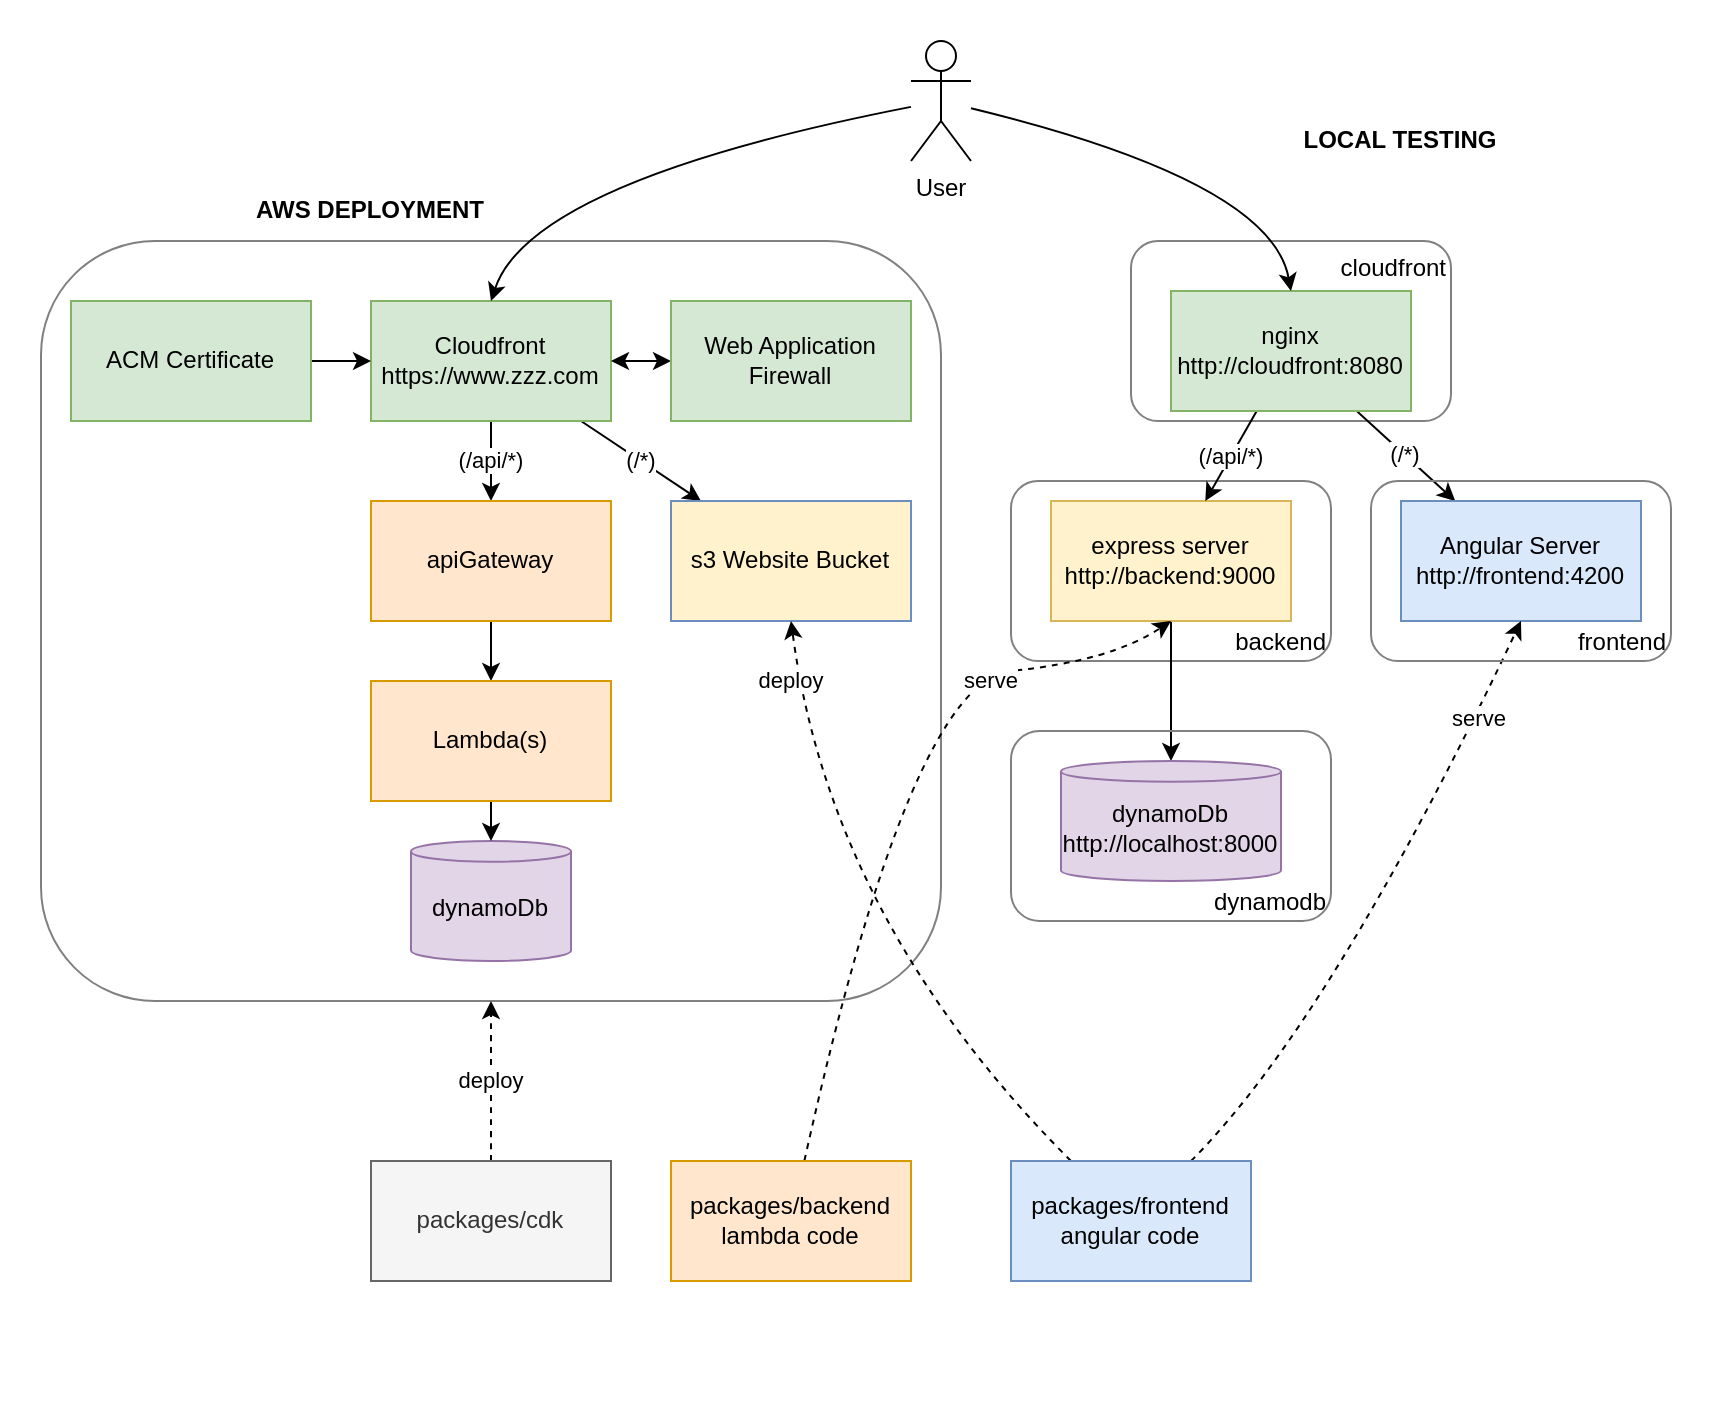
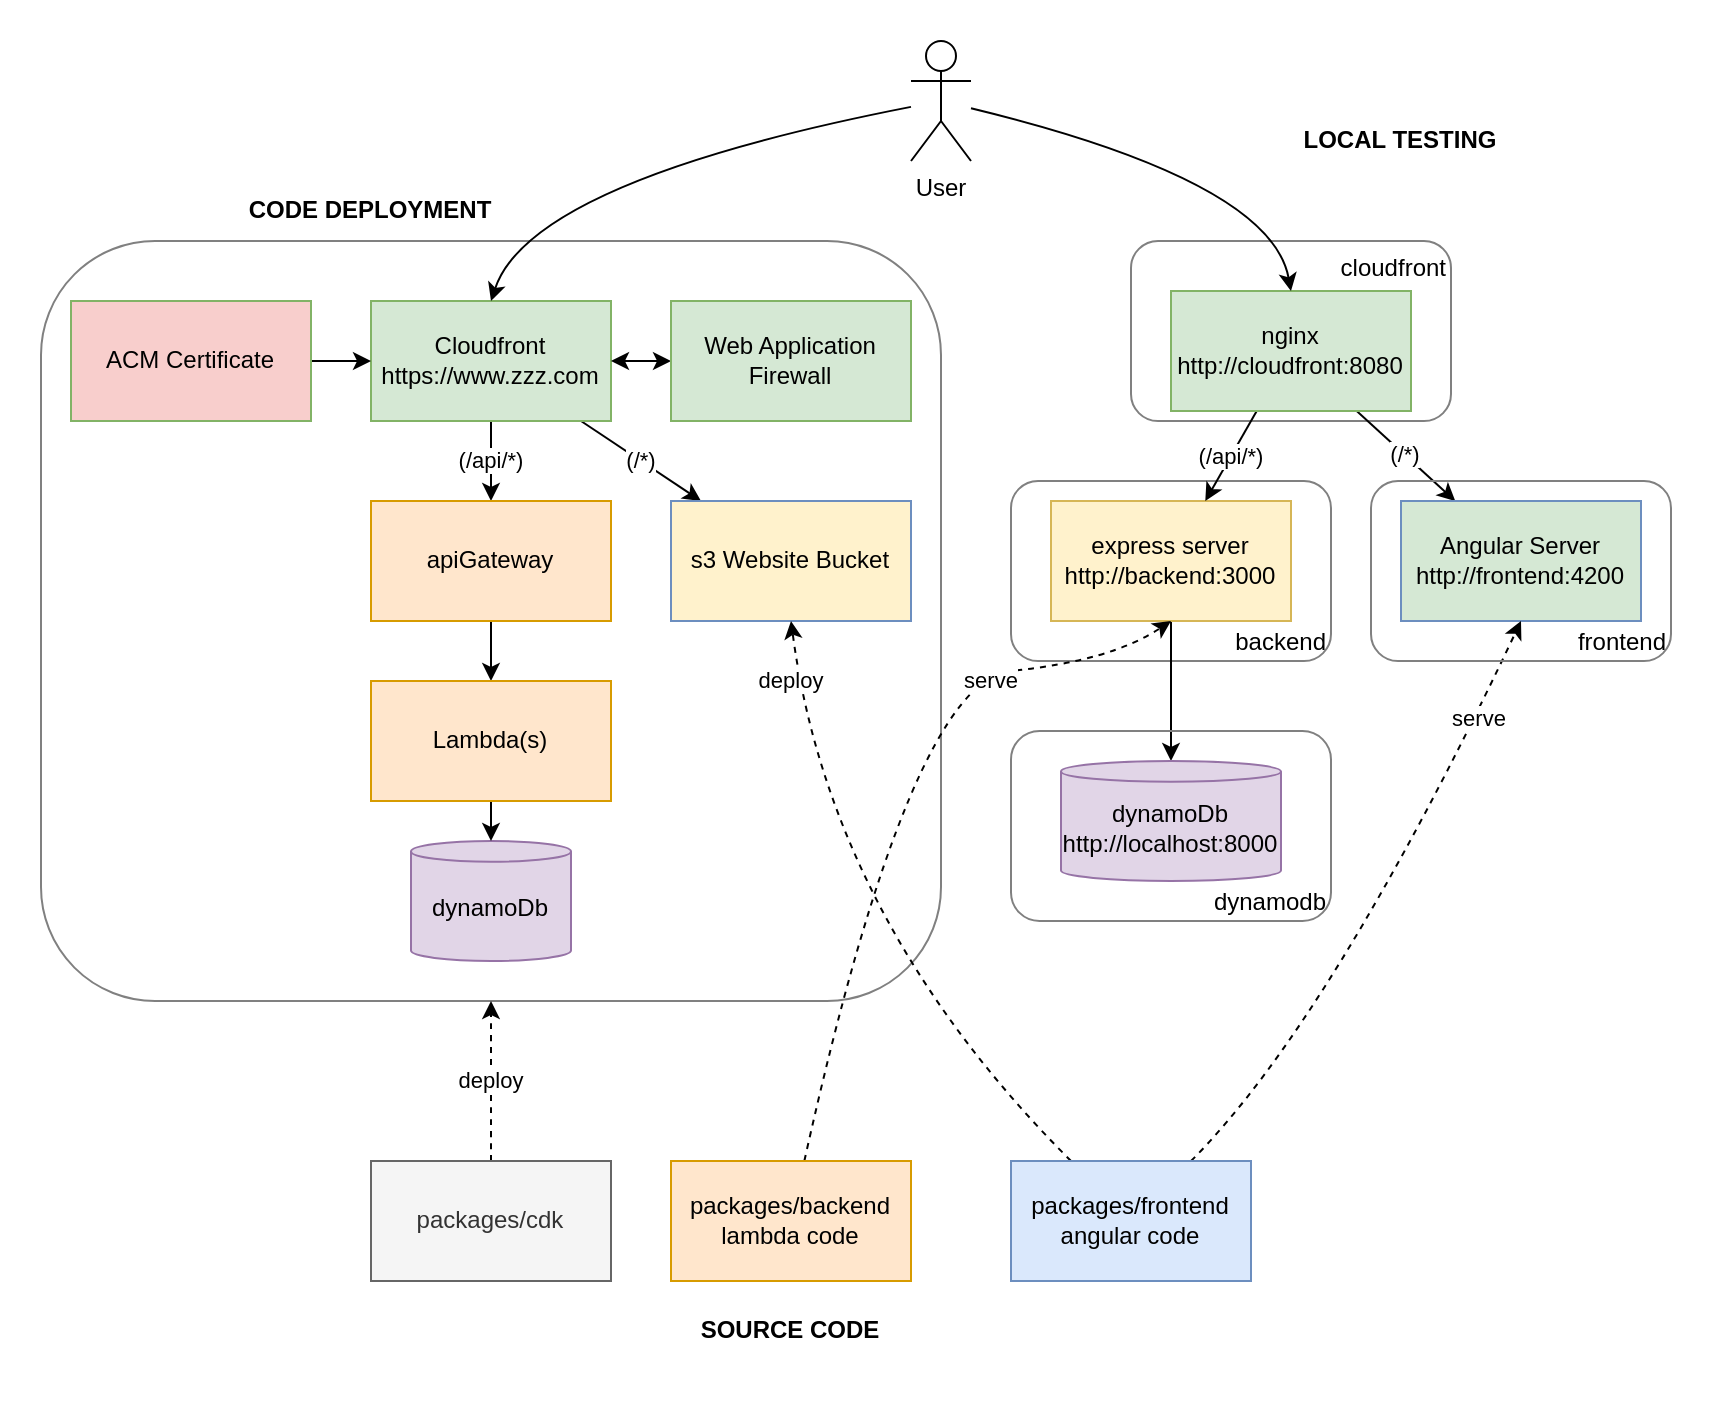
(371, 211) -> (371, 211)
(191, 361) -> (191, 361)
(1171, 561) -> (1171, 561)
(1521, 561) -> (1521, 561)
none -> (791, 1331)
